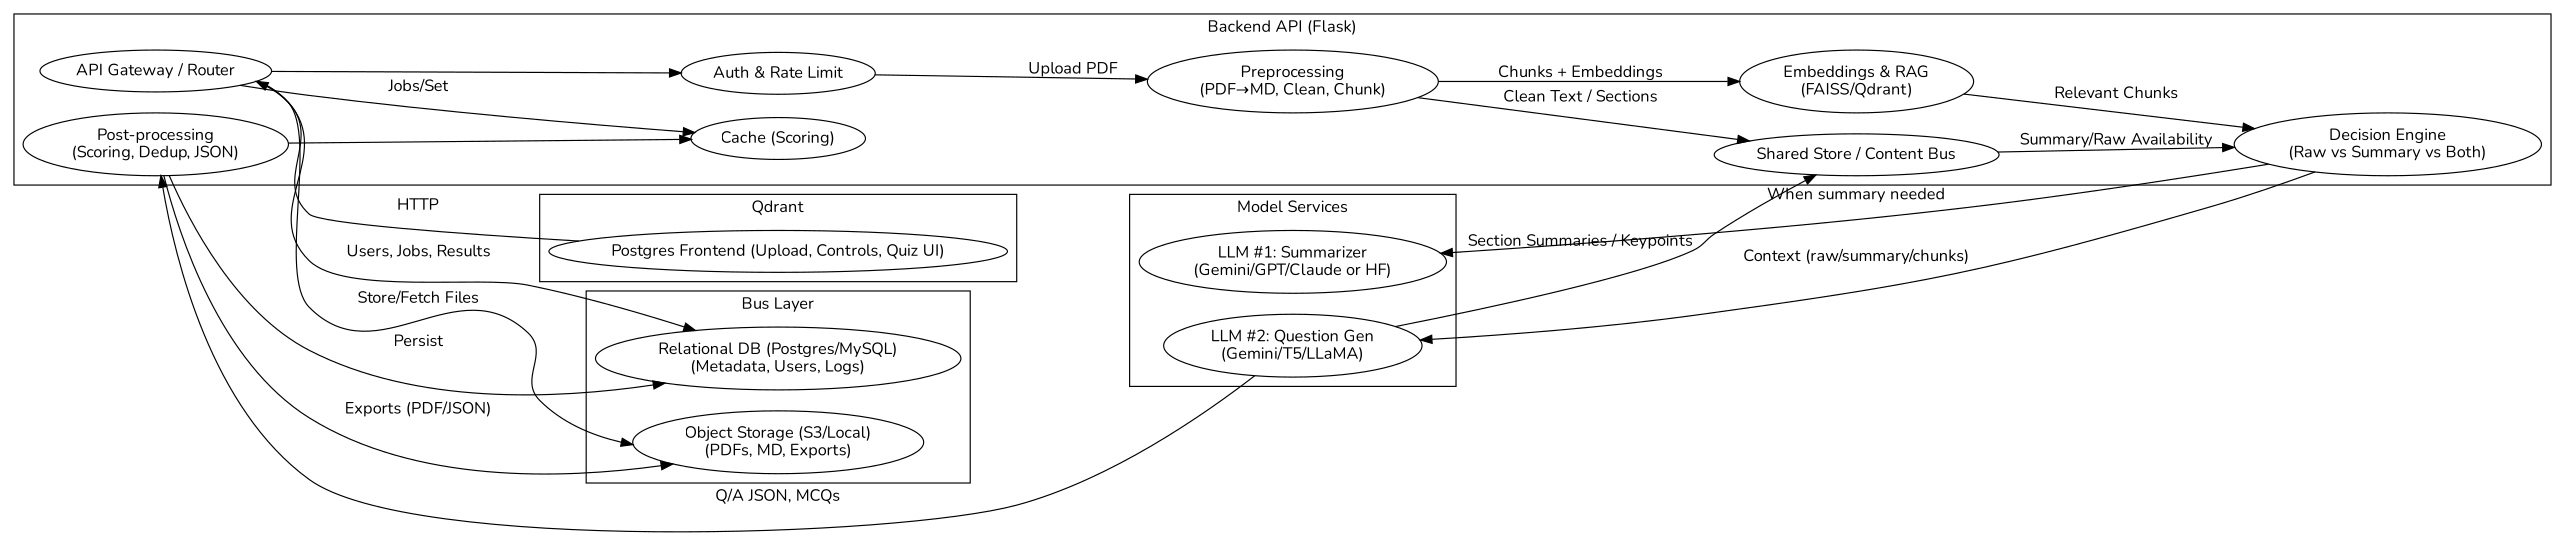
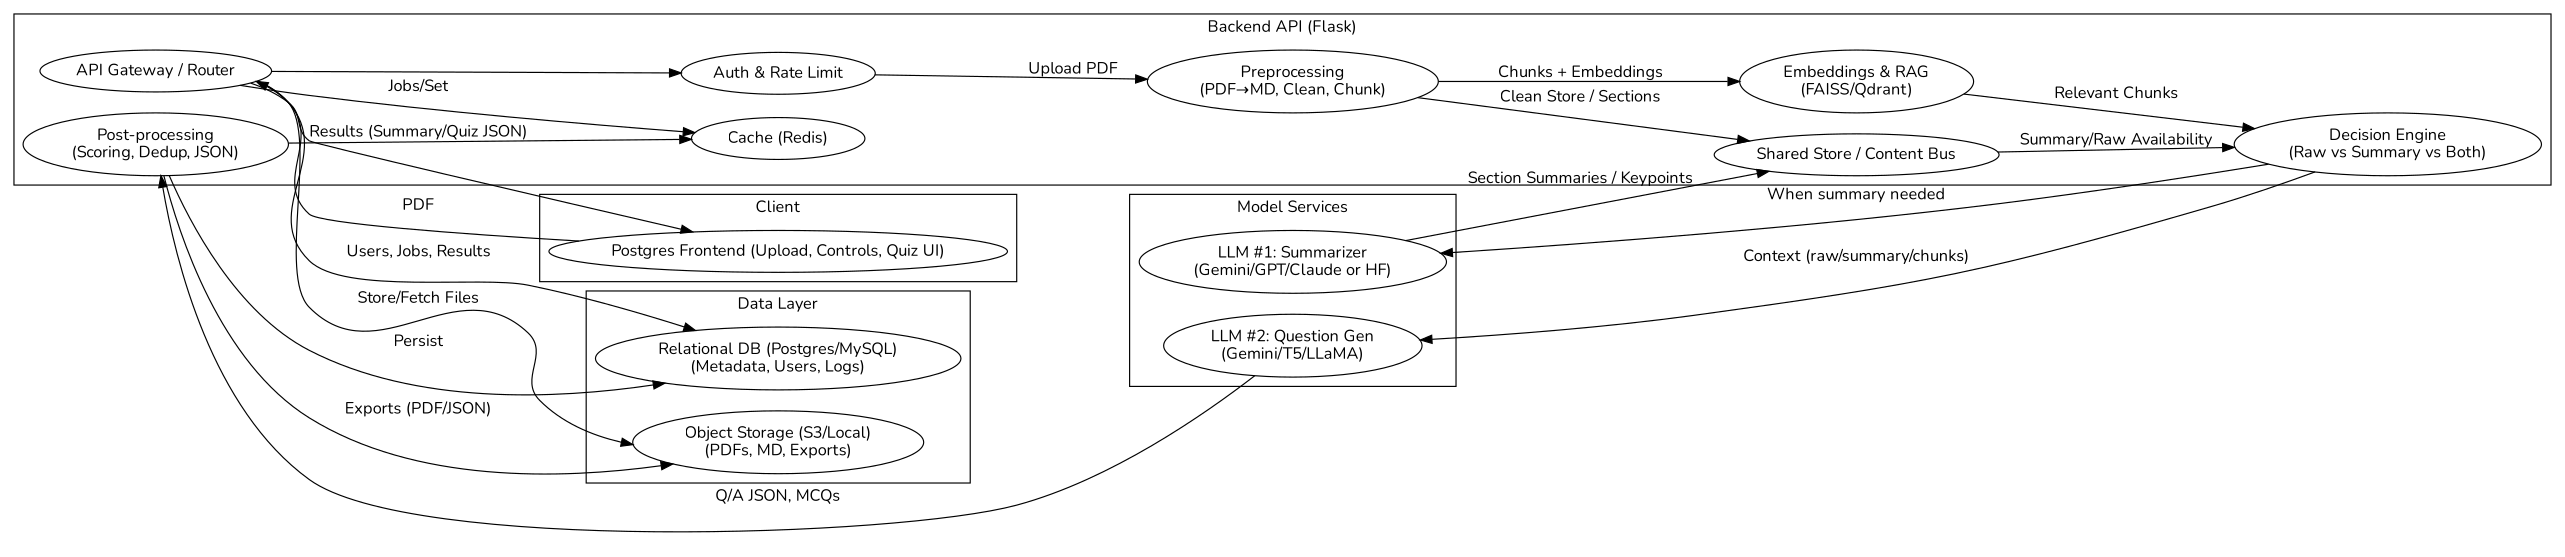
(1581, 97) -> (1581, 97)
(778, 139) -> (778, 139)
none -> (452, 176)
(419, 205) -> (419, 205)
(778, 208) -> (778, 208)
(1610, 278) -> (1581, 207)
(778, 304) -> (778, 304)
